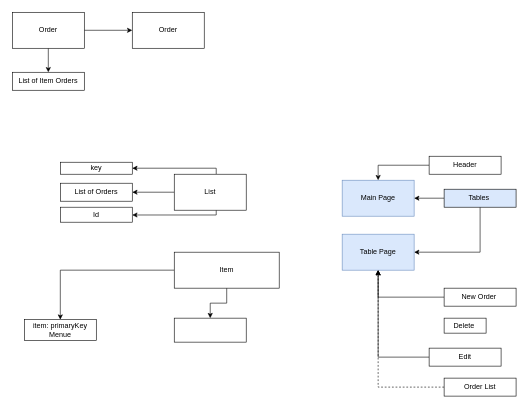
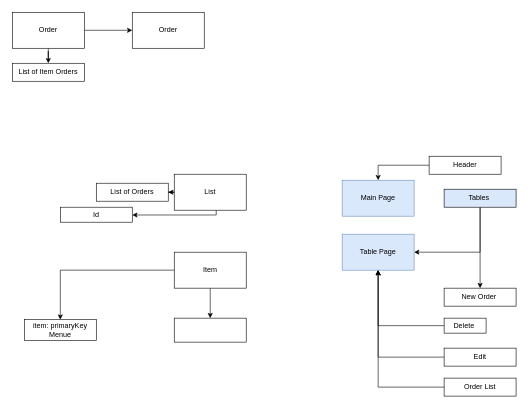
(48, 81) -> (48, 72)
(96, 168) -> none
(137, 168) -> none
(96, 192) -> (132, 192)
(419, 198) -> (480, 282)
(227, 270) -> (210, 270)
(412, 297) -> none
none -> (412, 326)
(465, 357) -> (480, 357)
(397, 387) -> (397, 387)
